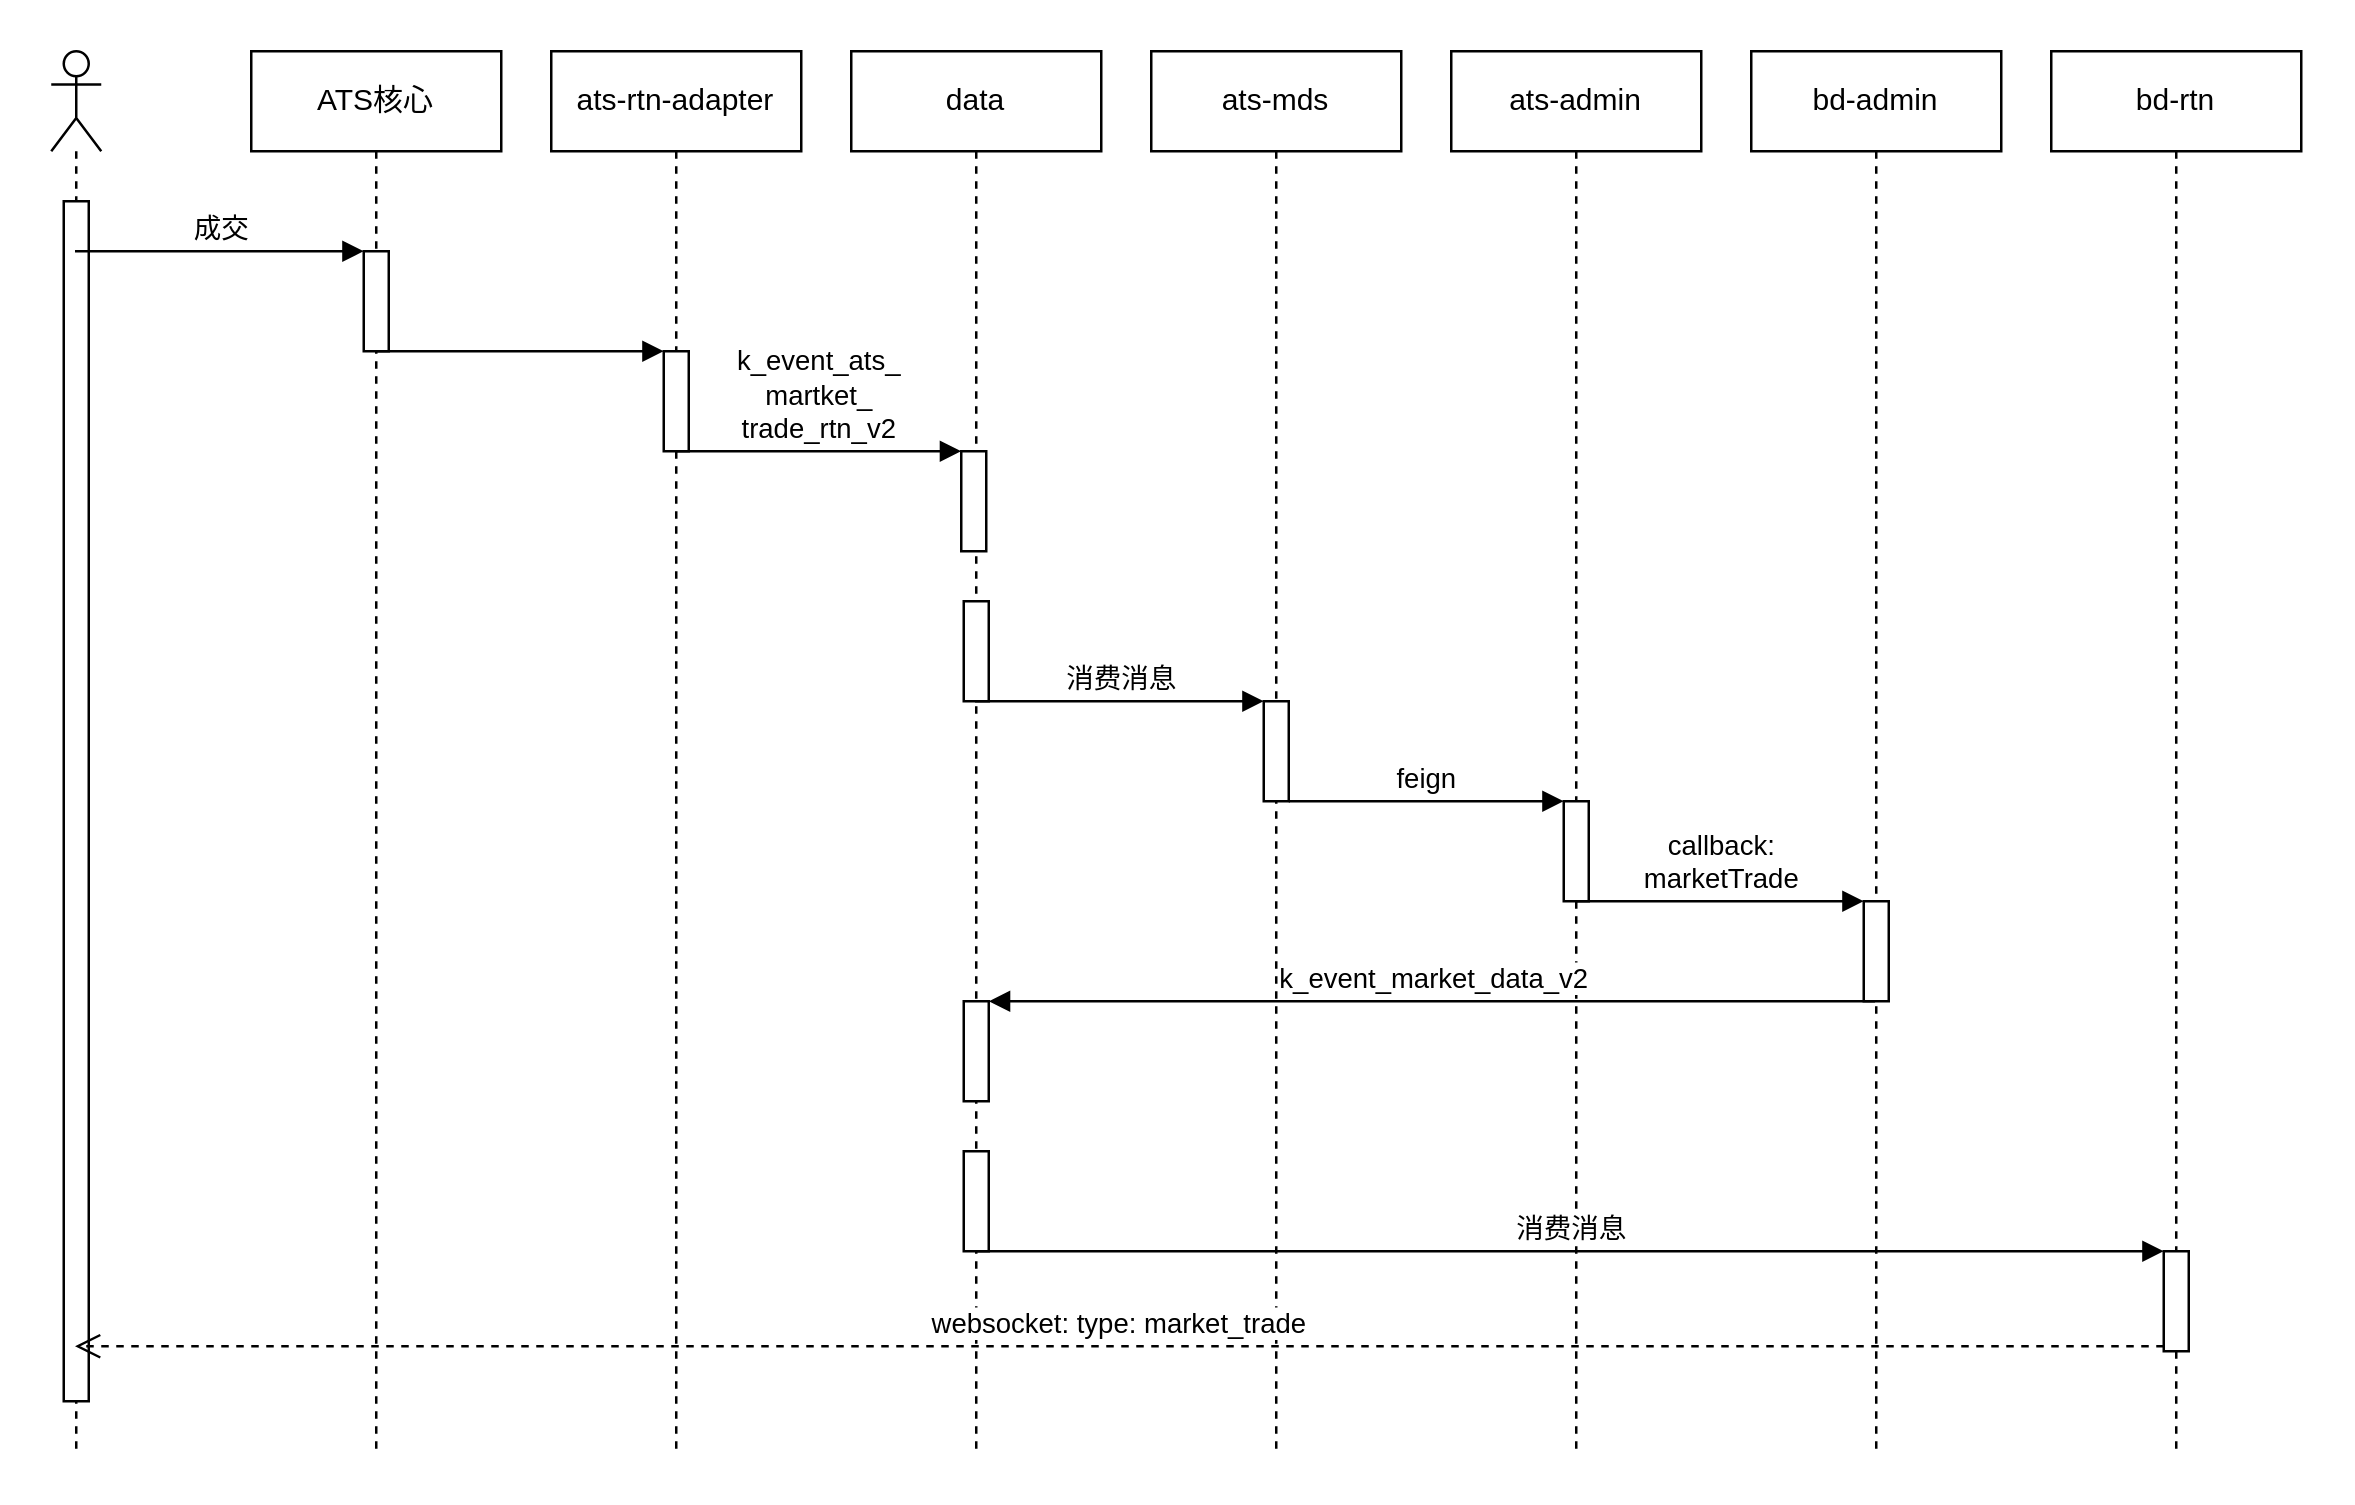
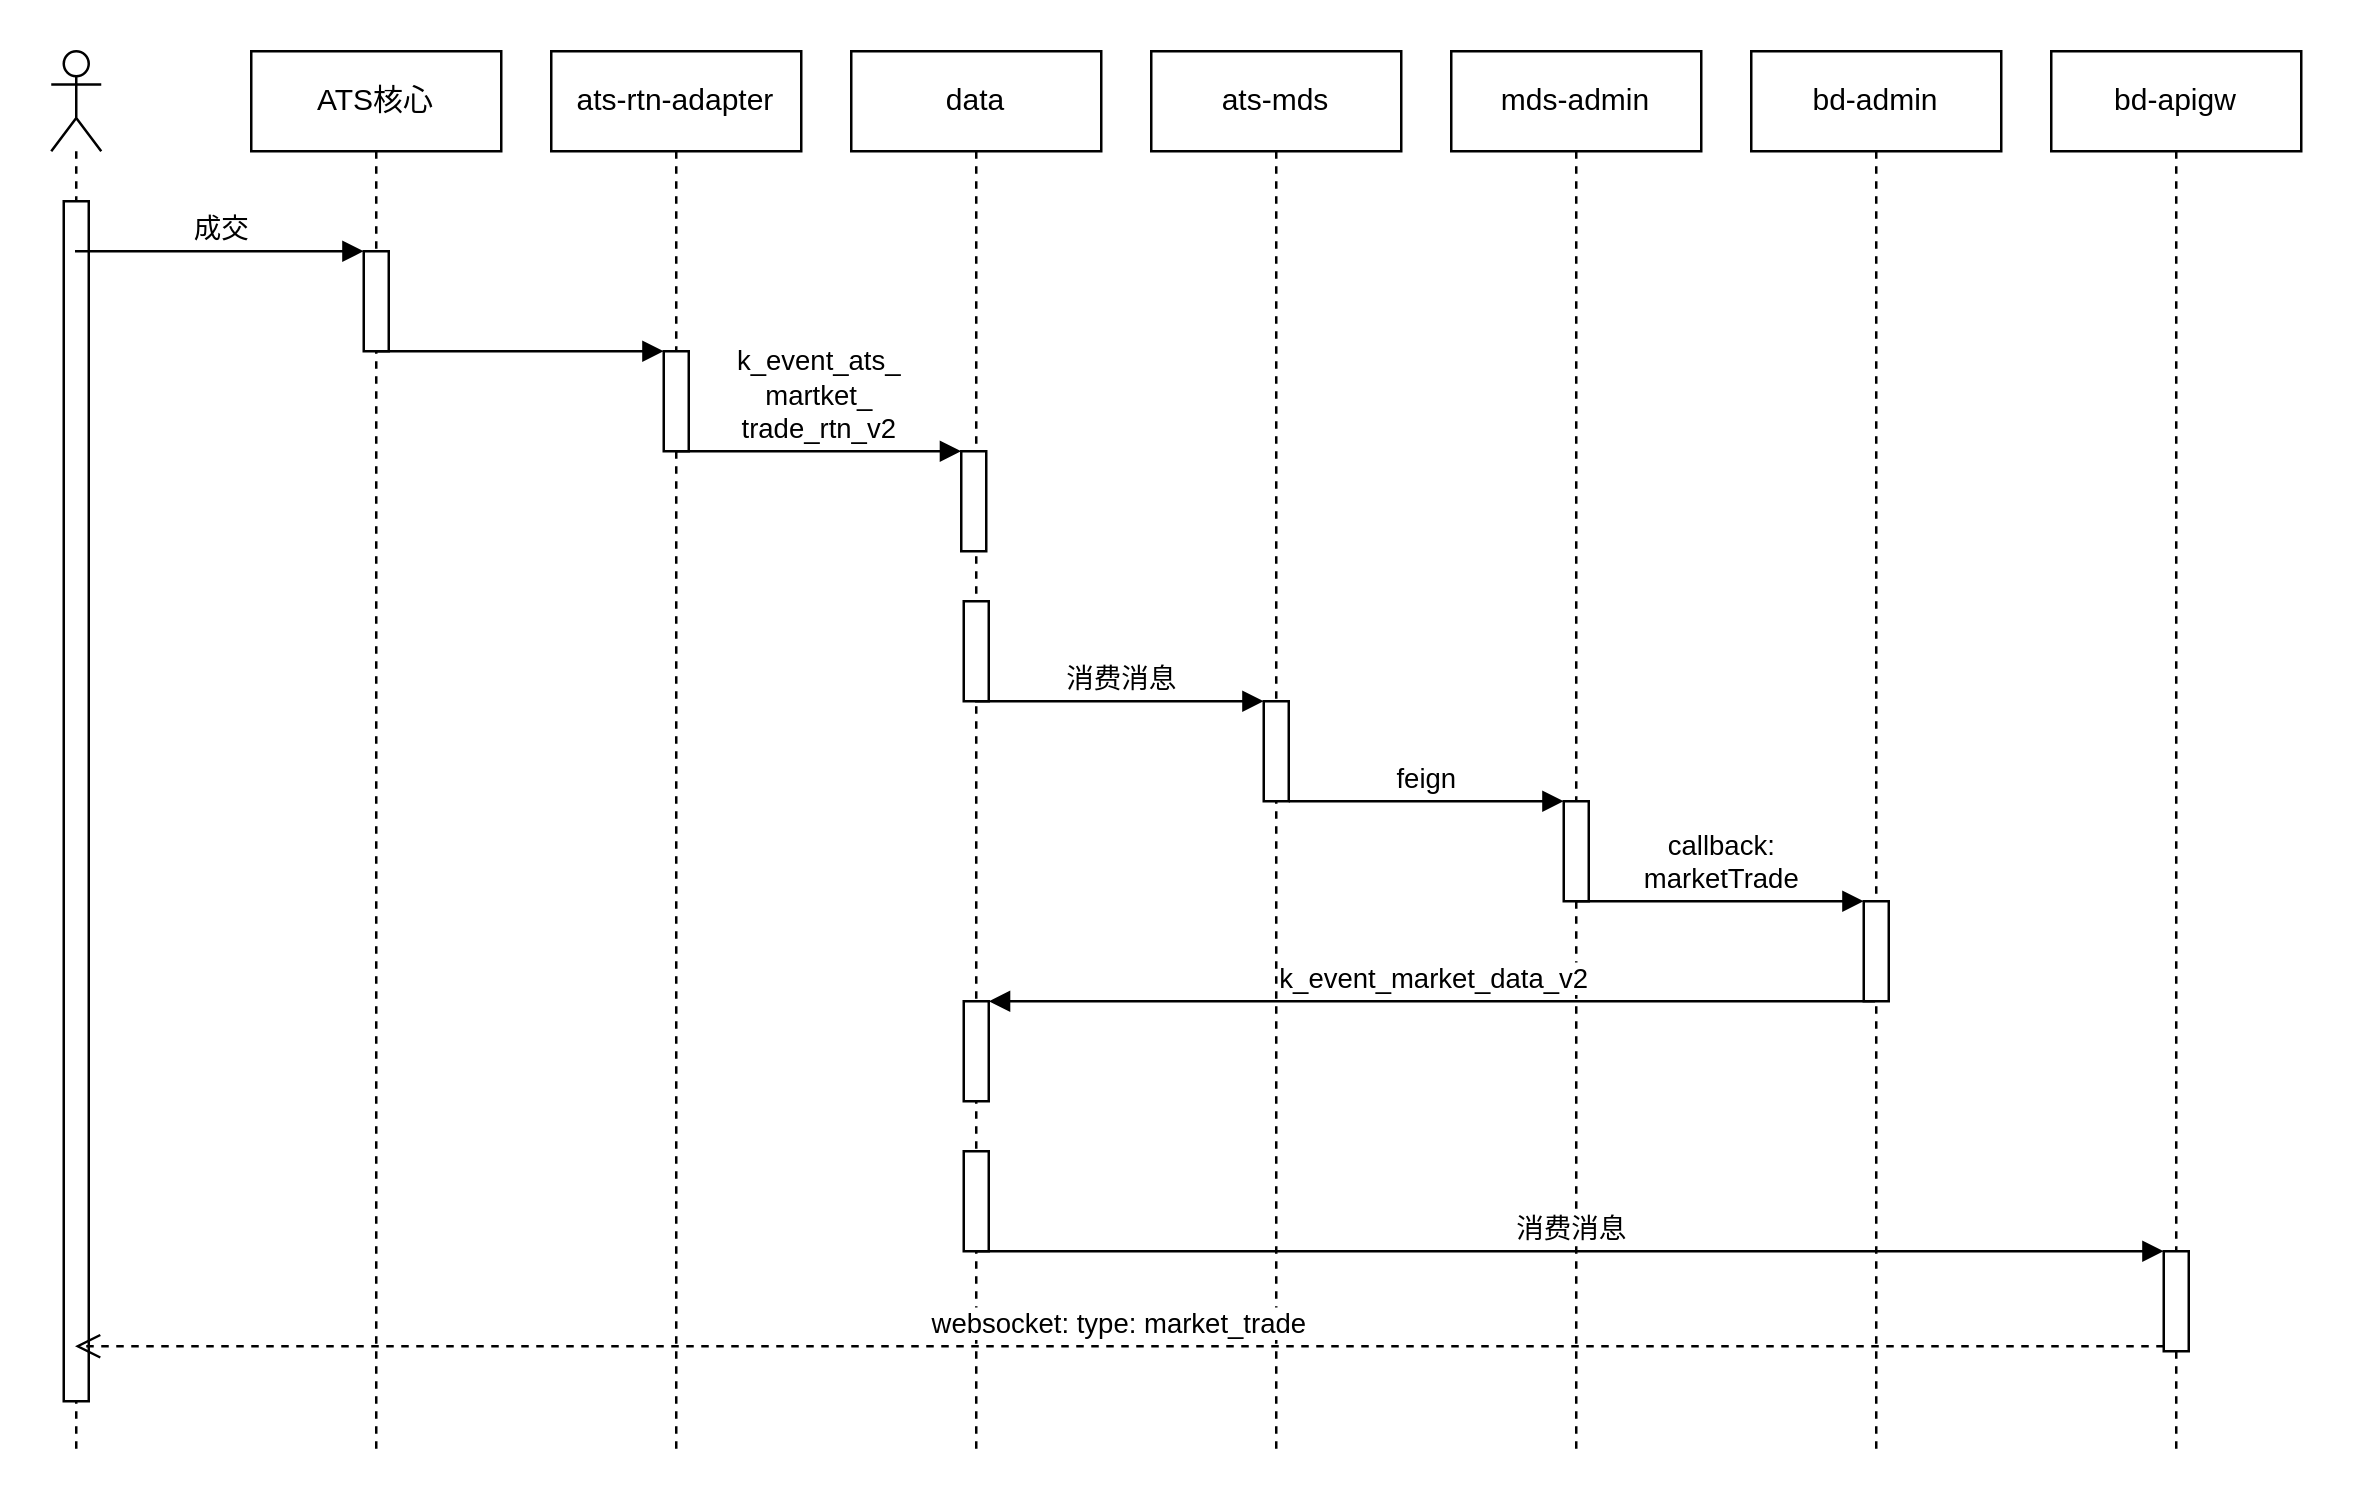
(1576, 101) -> (1576, 101)
(2176, 101) -> (2176, 101)
